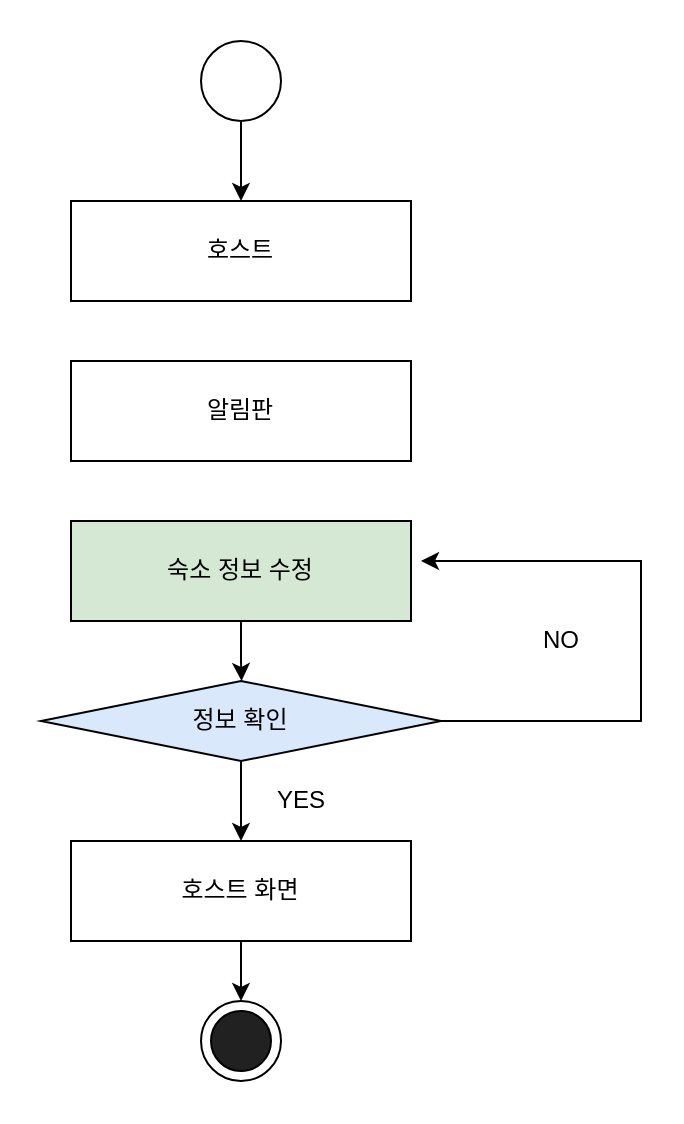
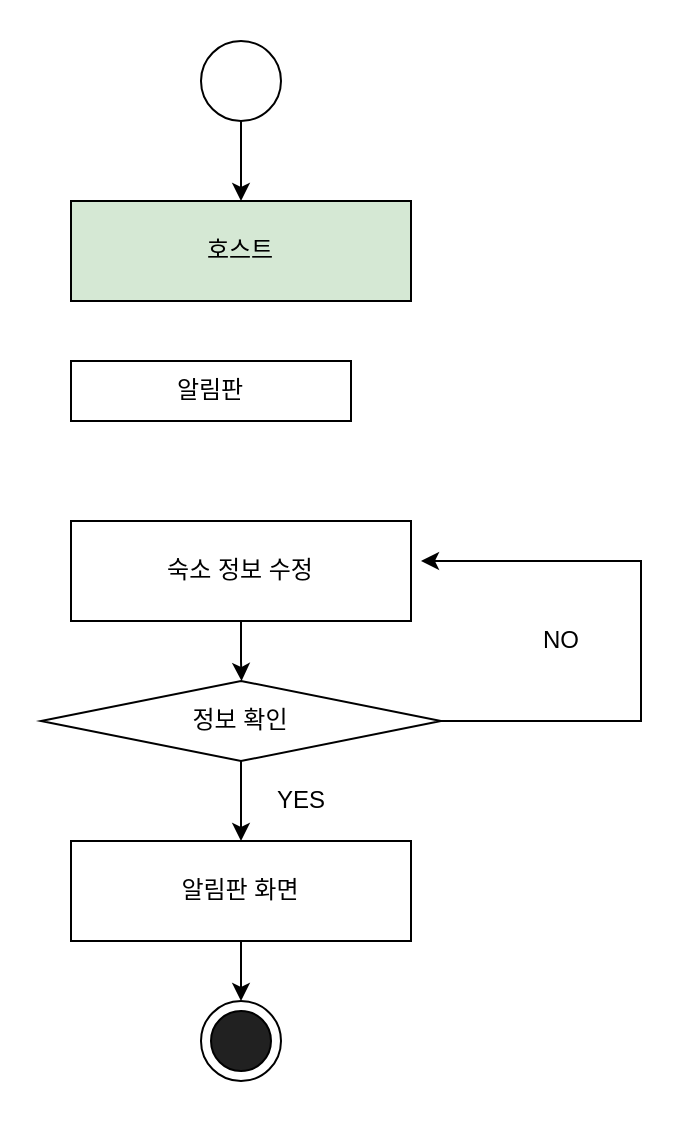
(241, 251) -> (241, 251)
(241, 411) -> (211, 391)
(241, 571) -> (241, 571)
(241, 721) -> (241, 721)
(241, 891) -> (241, 891)
